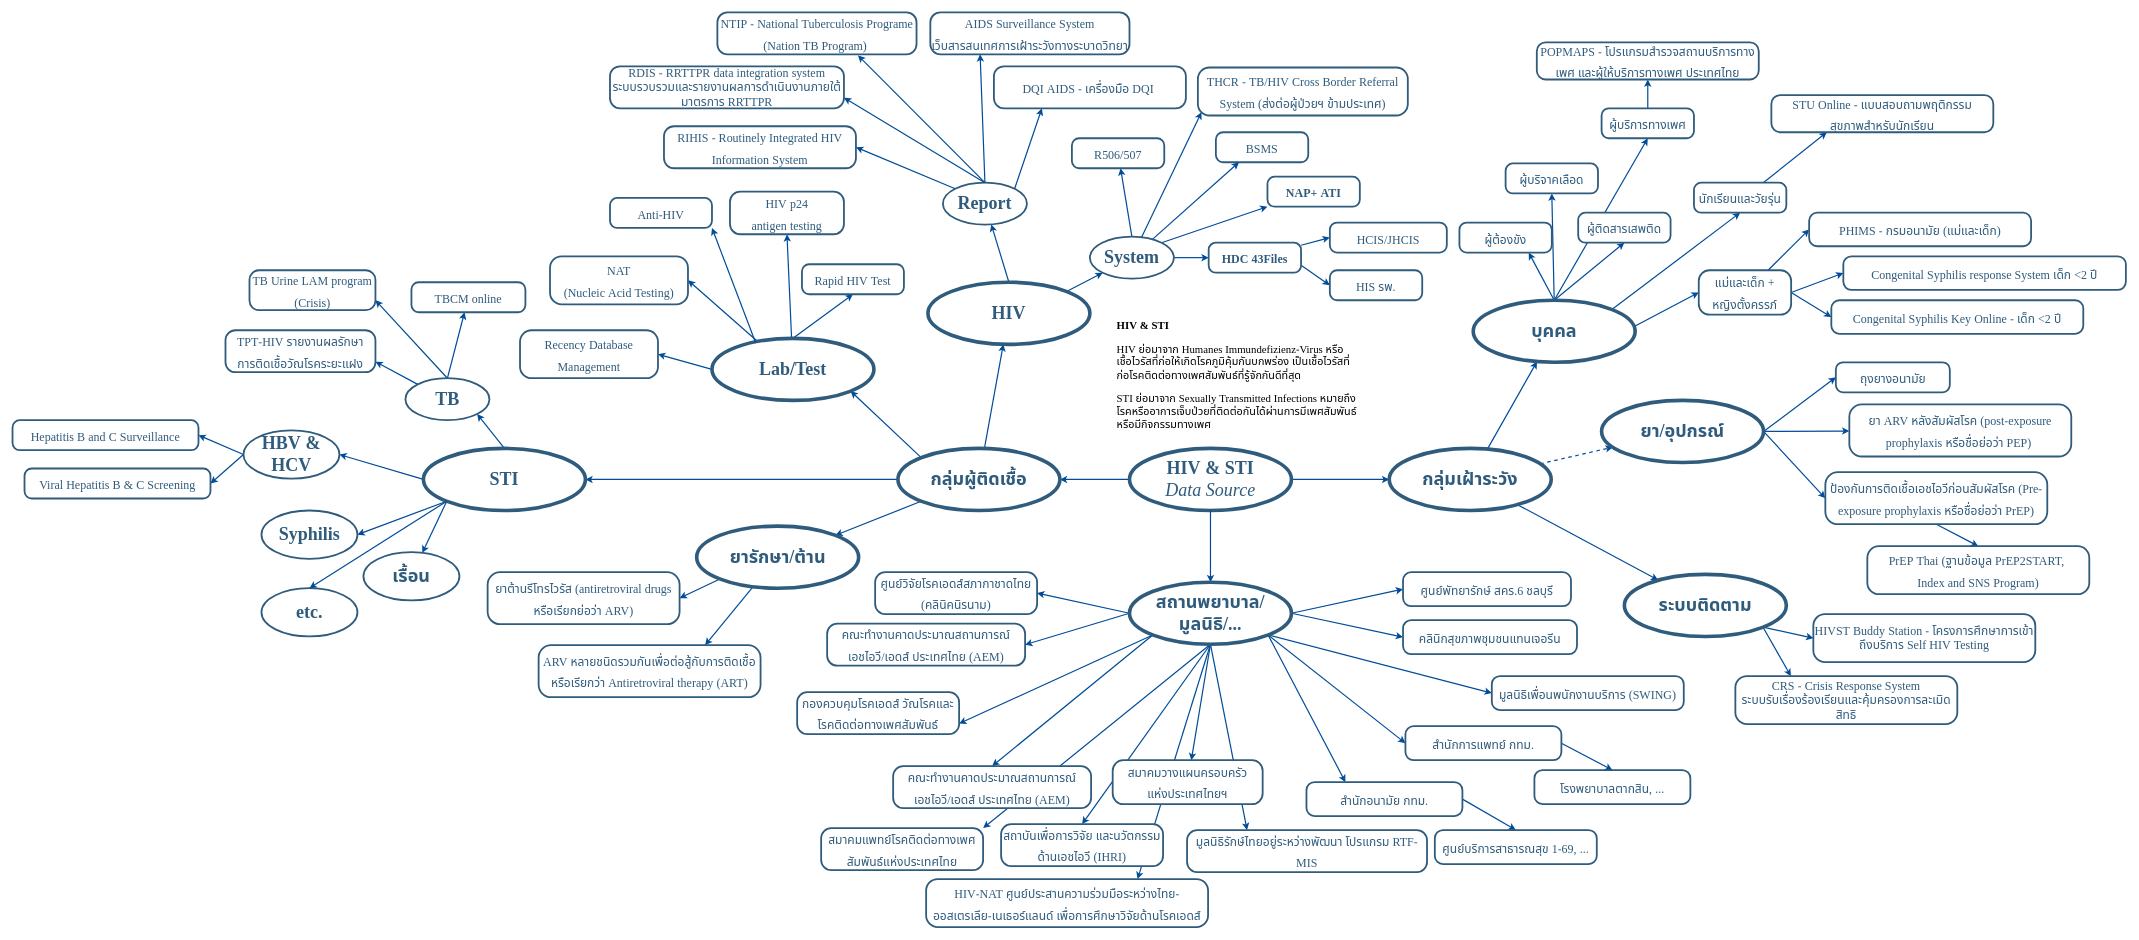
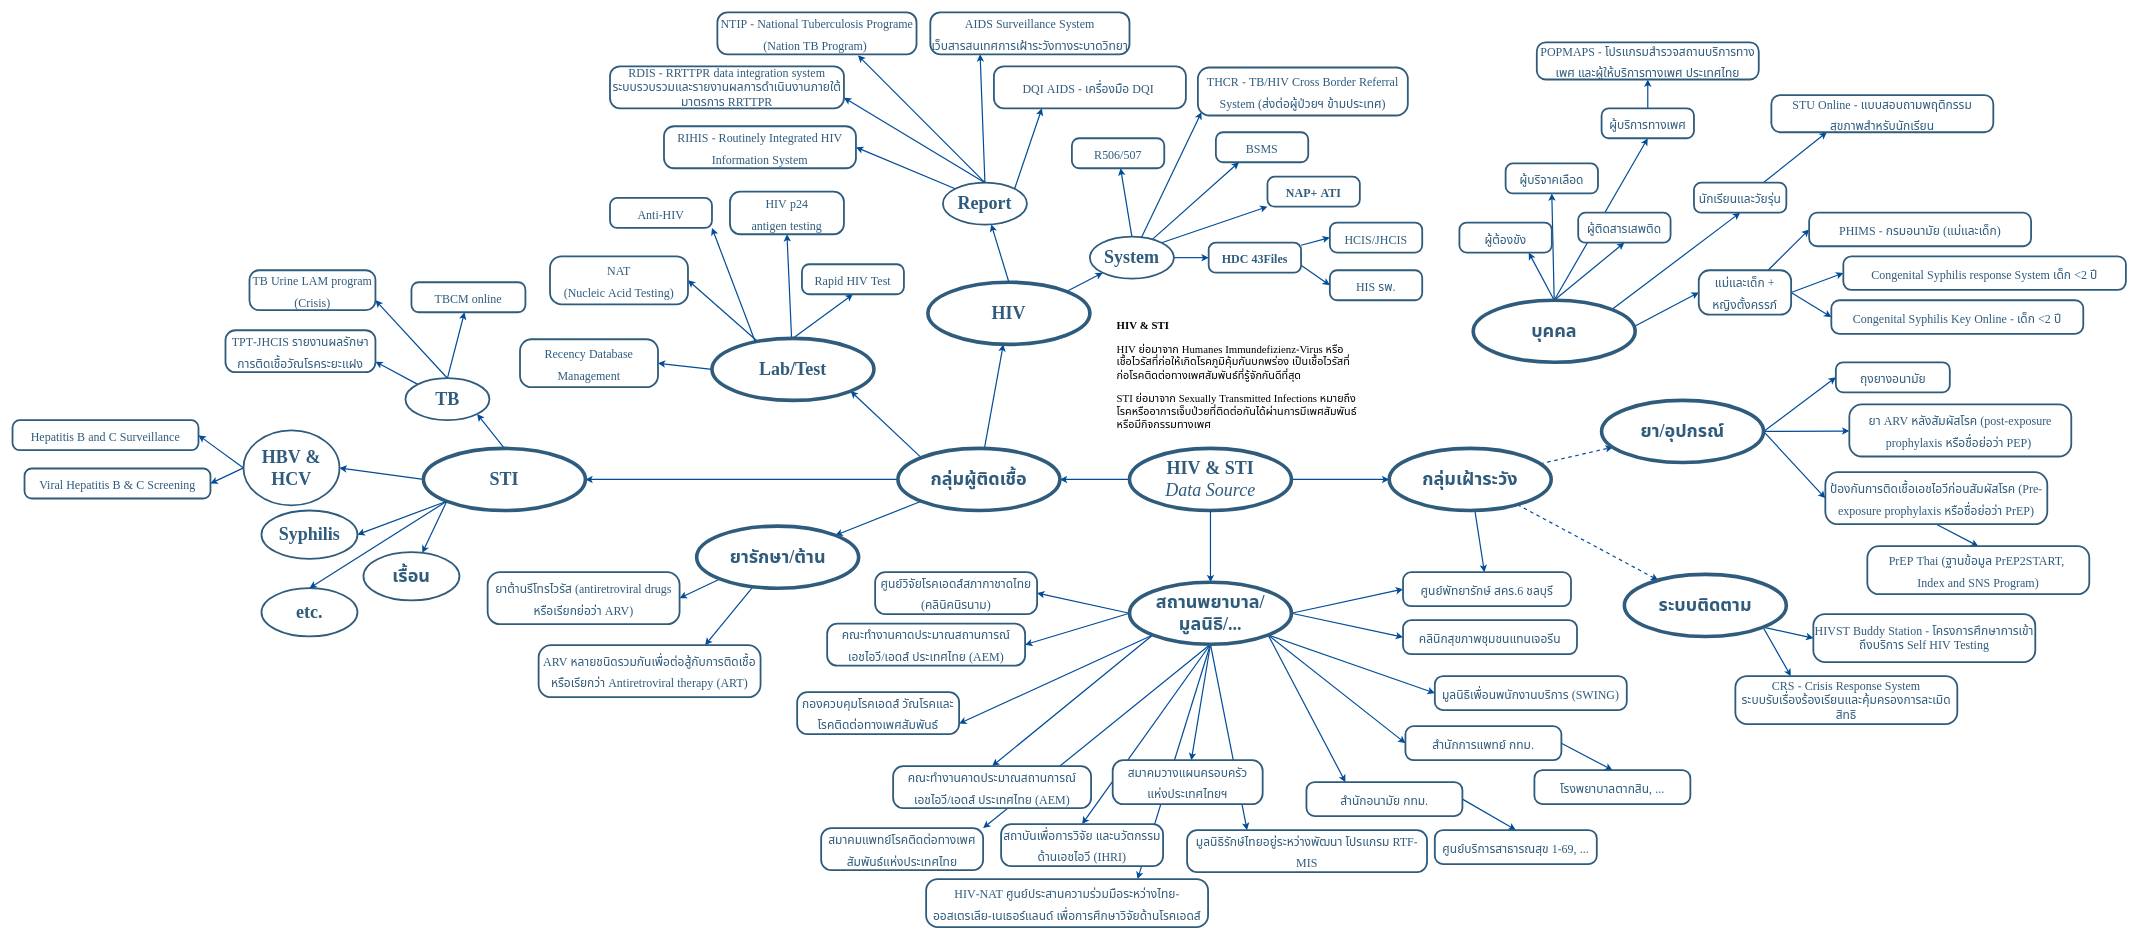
(1388, 238) -> (1376, 238)
(300, 351) -> (300, 351)
(589, 354) -> (589, 363)
(1511, 407) -> (1479, 538)
(291, 455) -> (291, 468)
(1586, 541) -> (1586, 541)
(1588, 693) -> (1531, 693)
